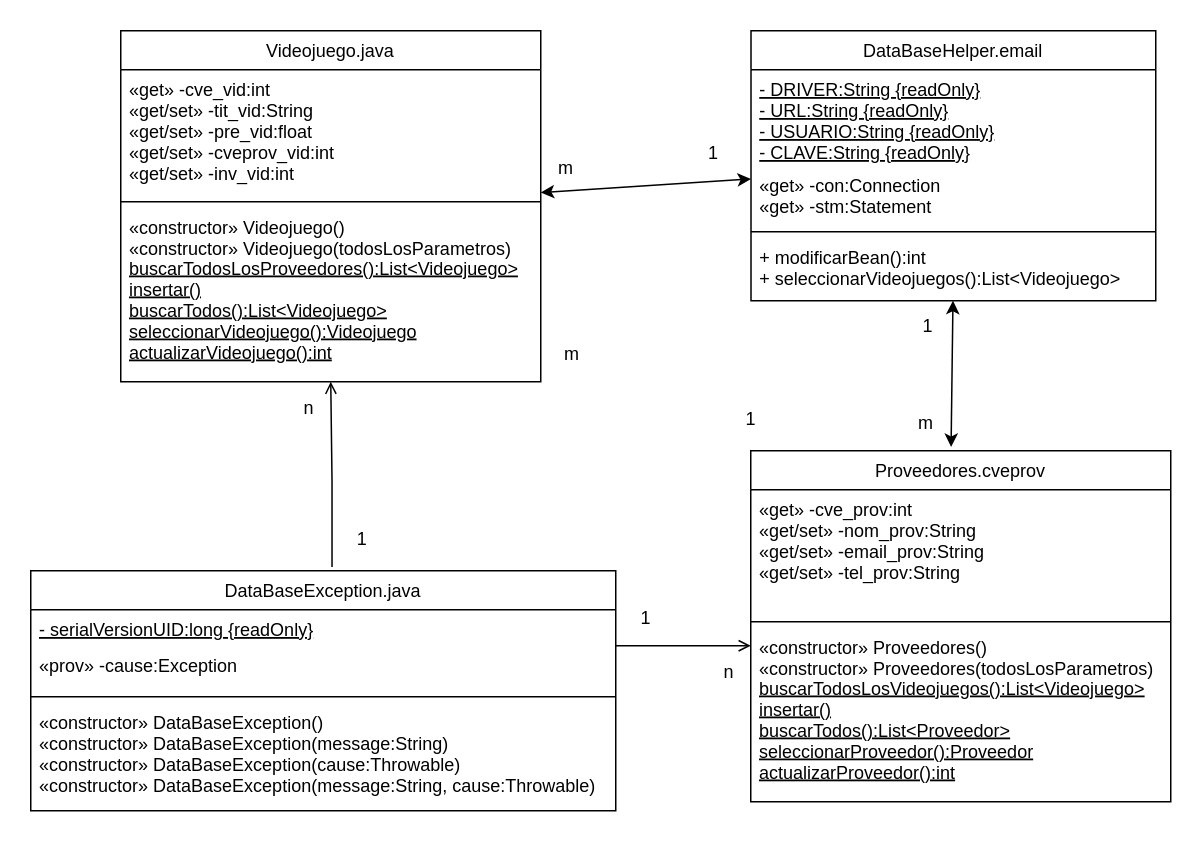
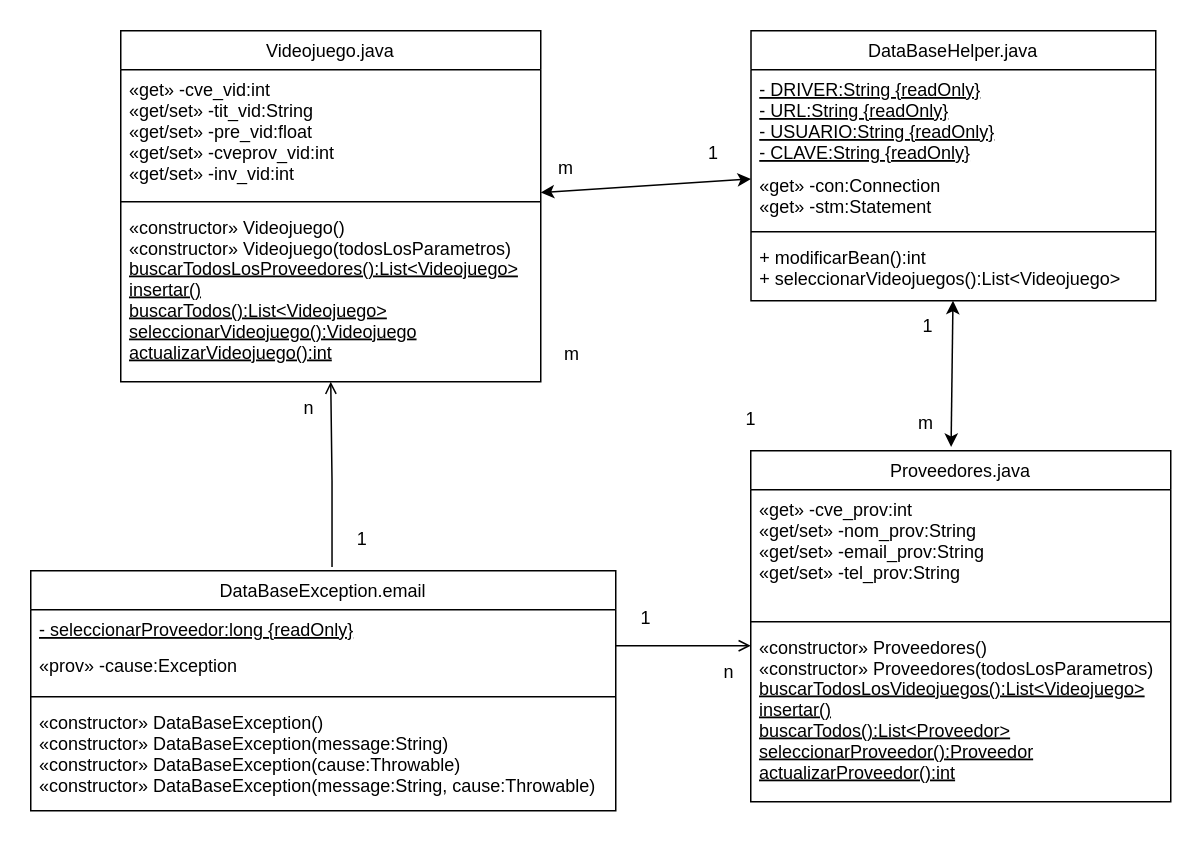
(953, 51) -> (953, 51)
(960, 471) -> (960, 471)
(323, 591) -> (323, 591)
(192, 630) -> (214, 630)
